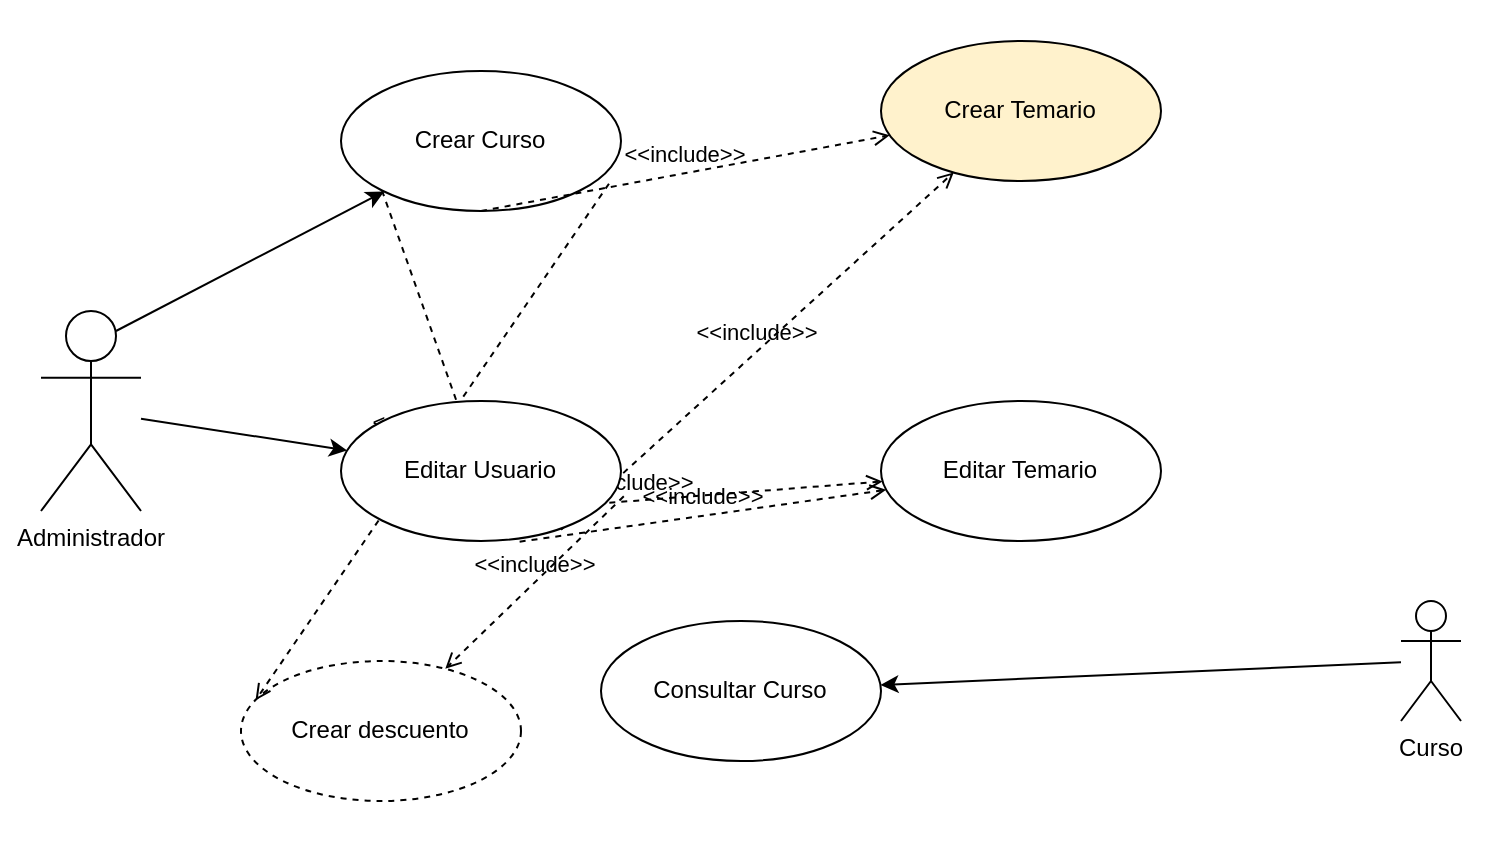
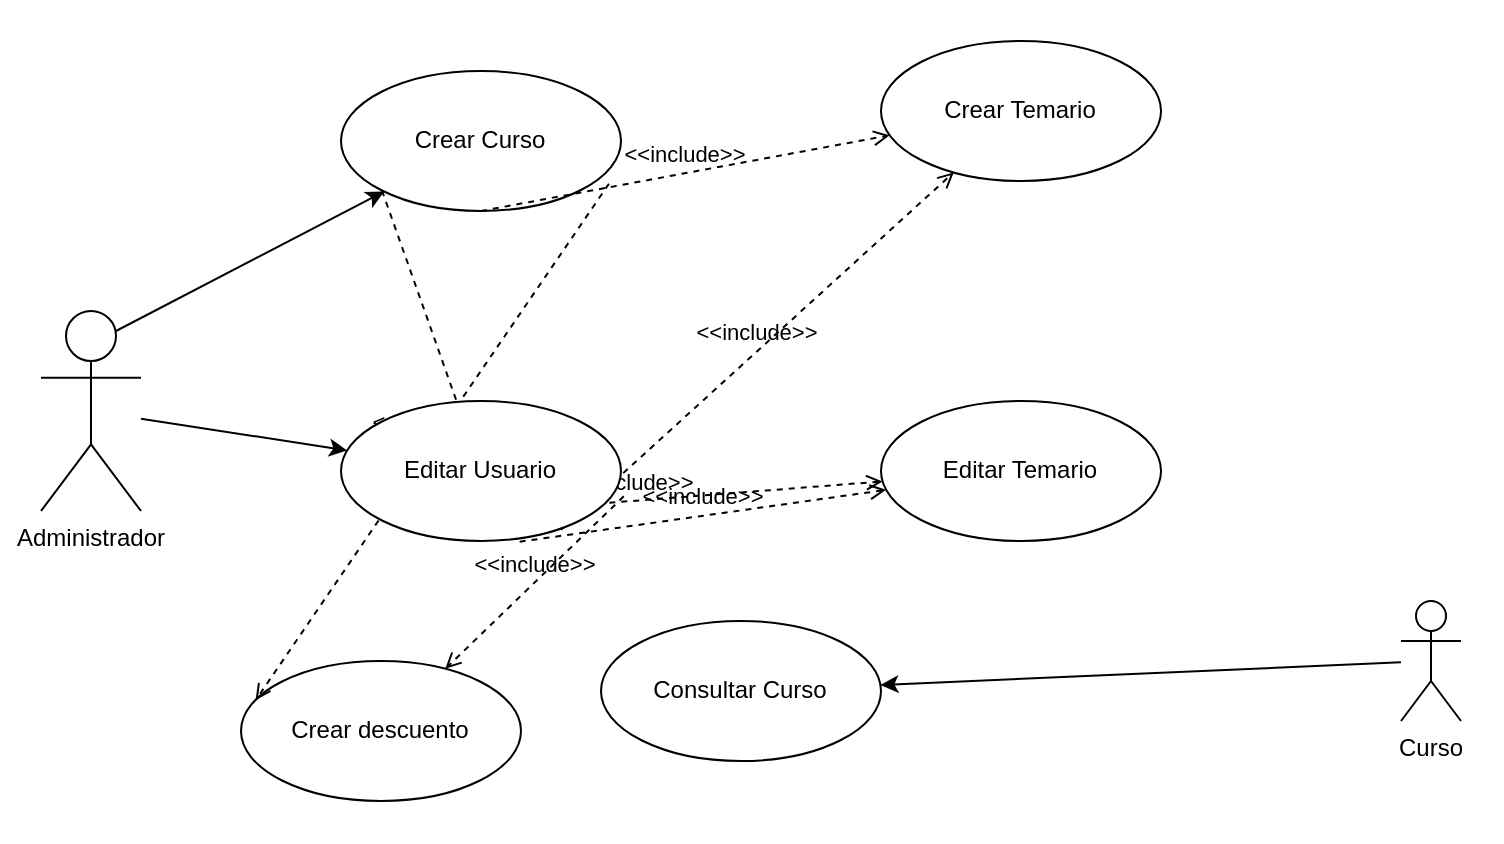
(1021, 111) -> (1021, 111)
(381, 731) -> (381, 731)
